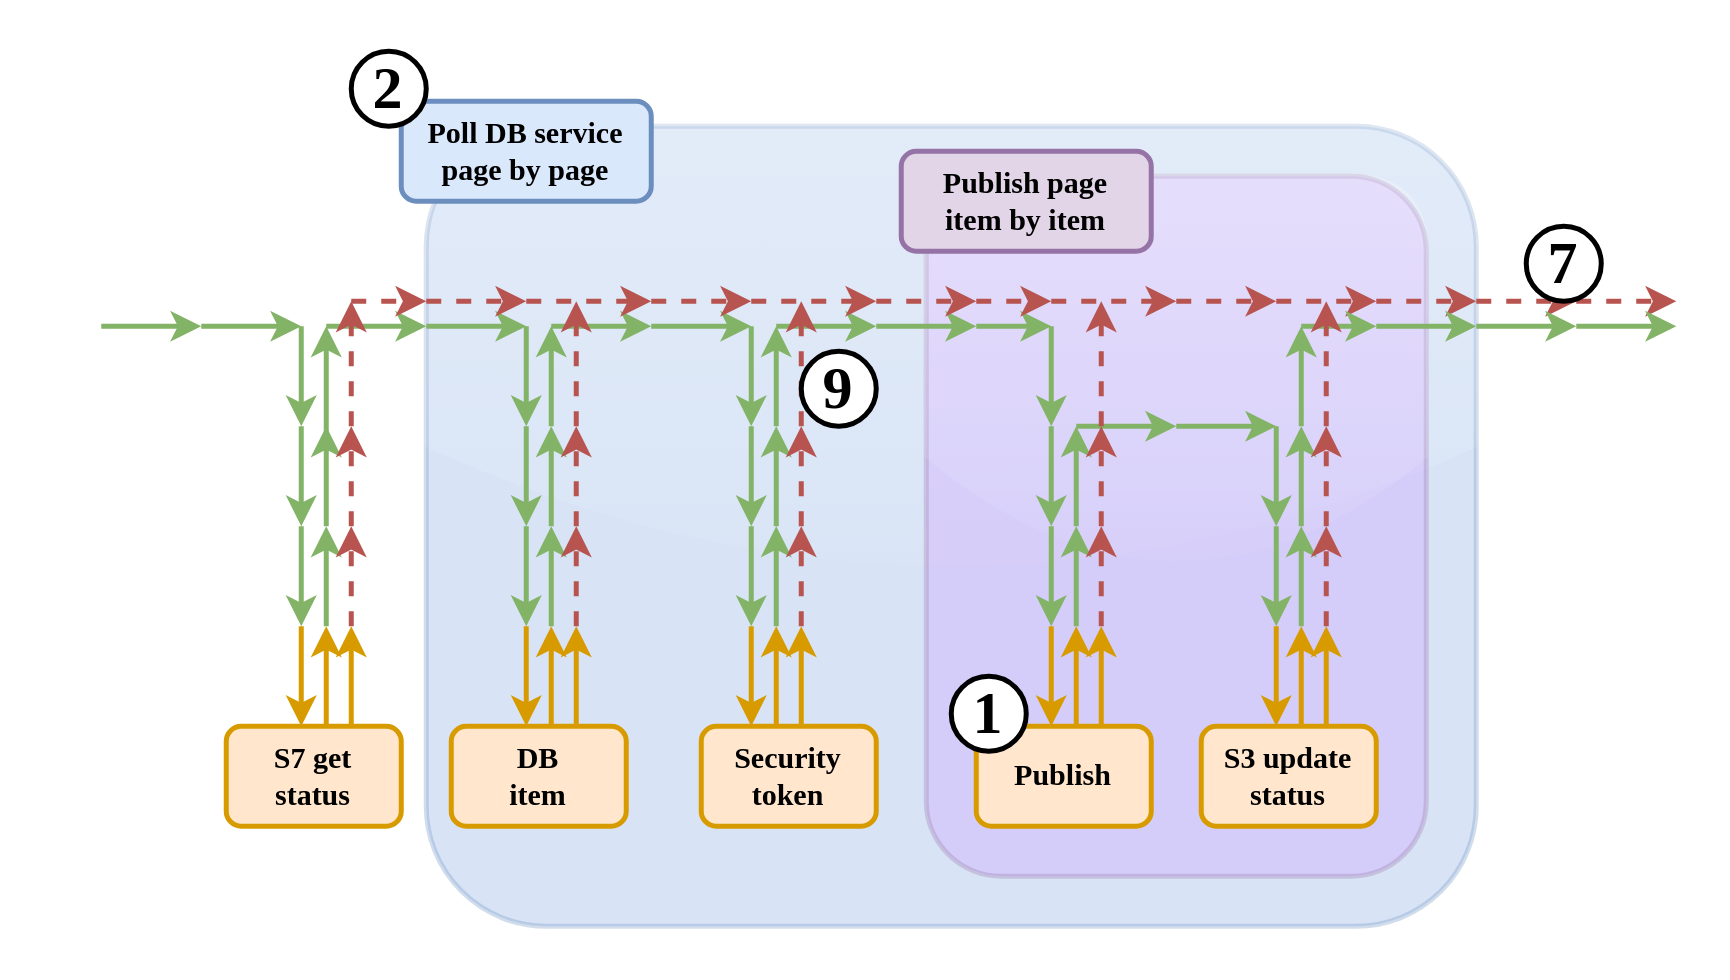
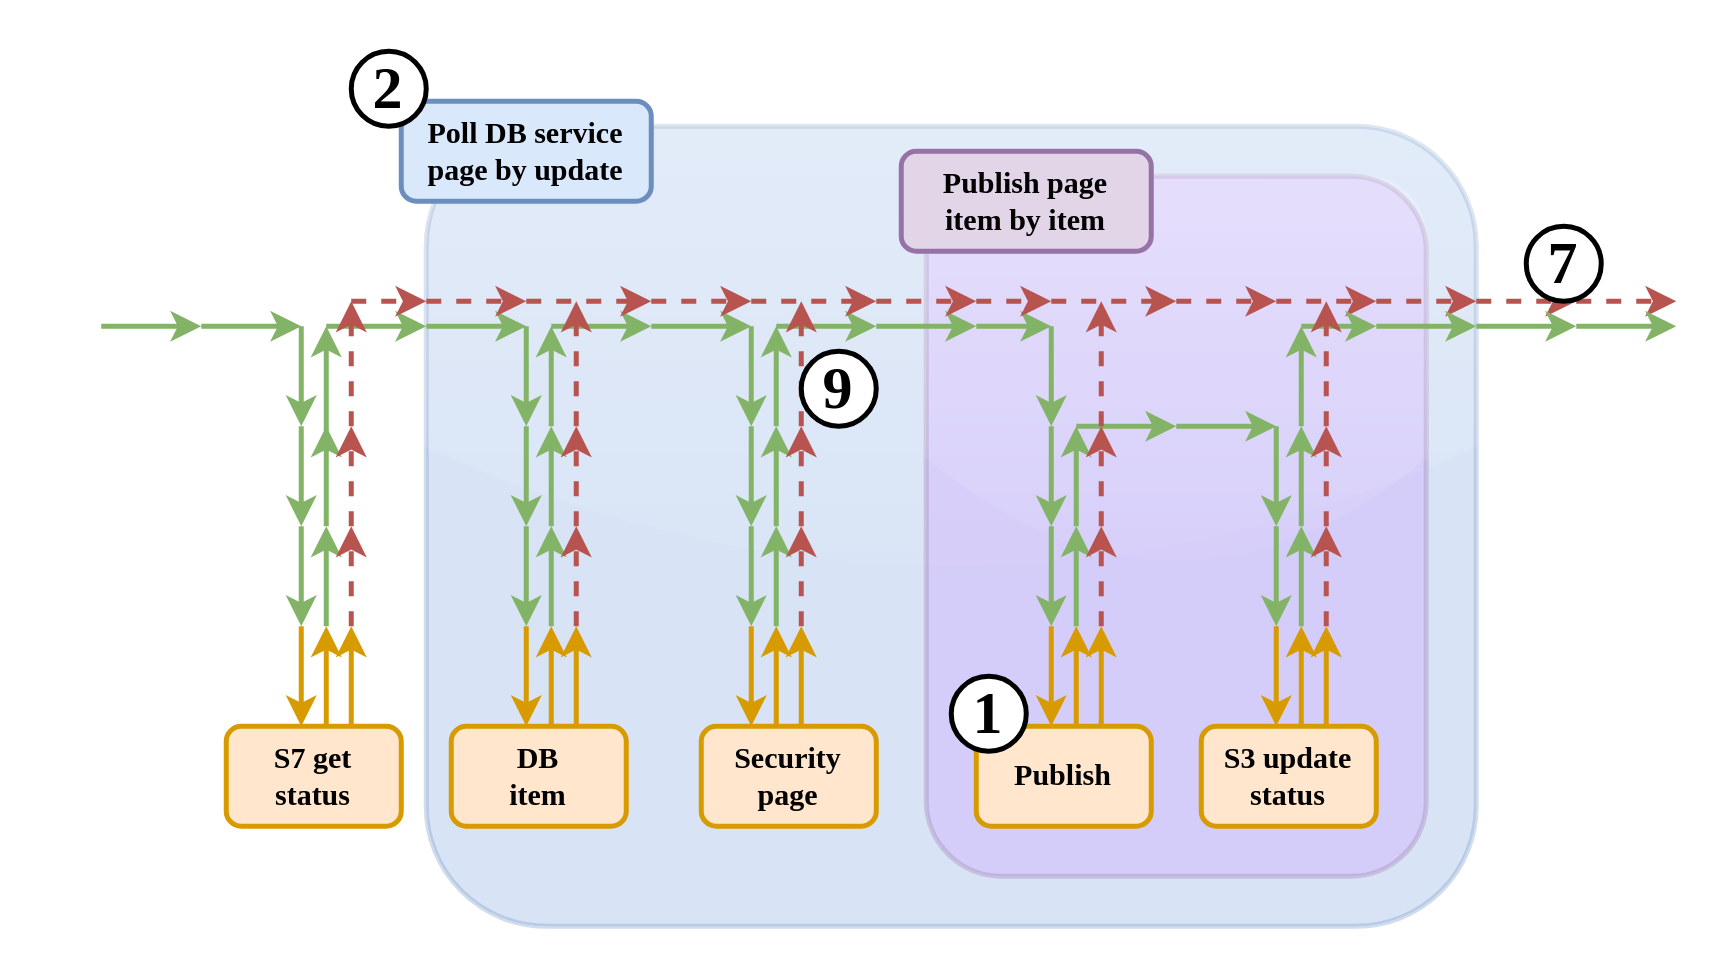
(526, 151) -> (526, 151)
(789, 776) -> (789, 776)
